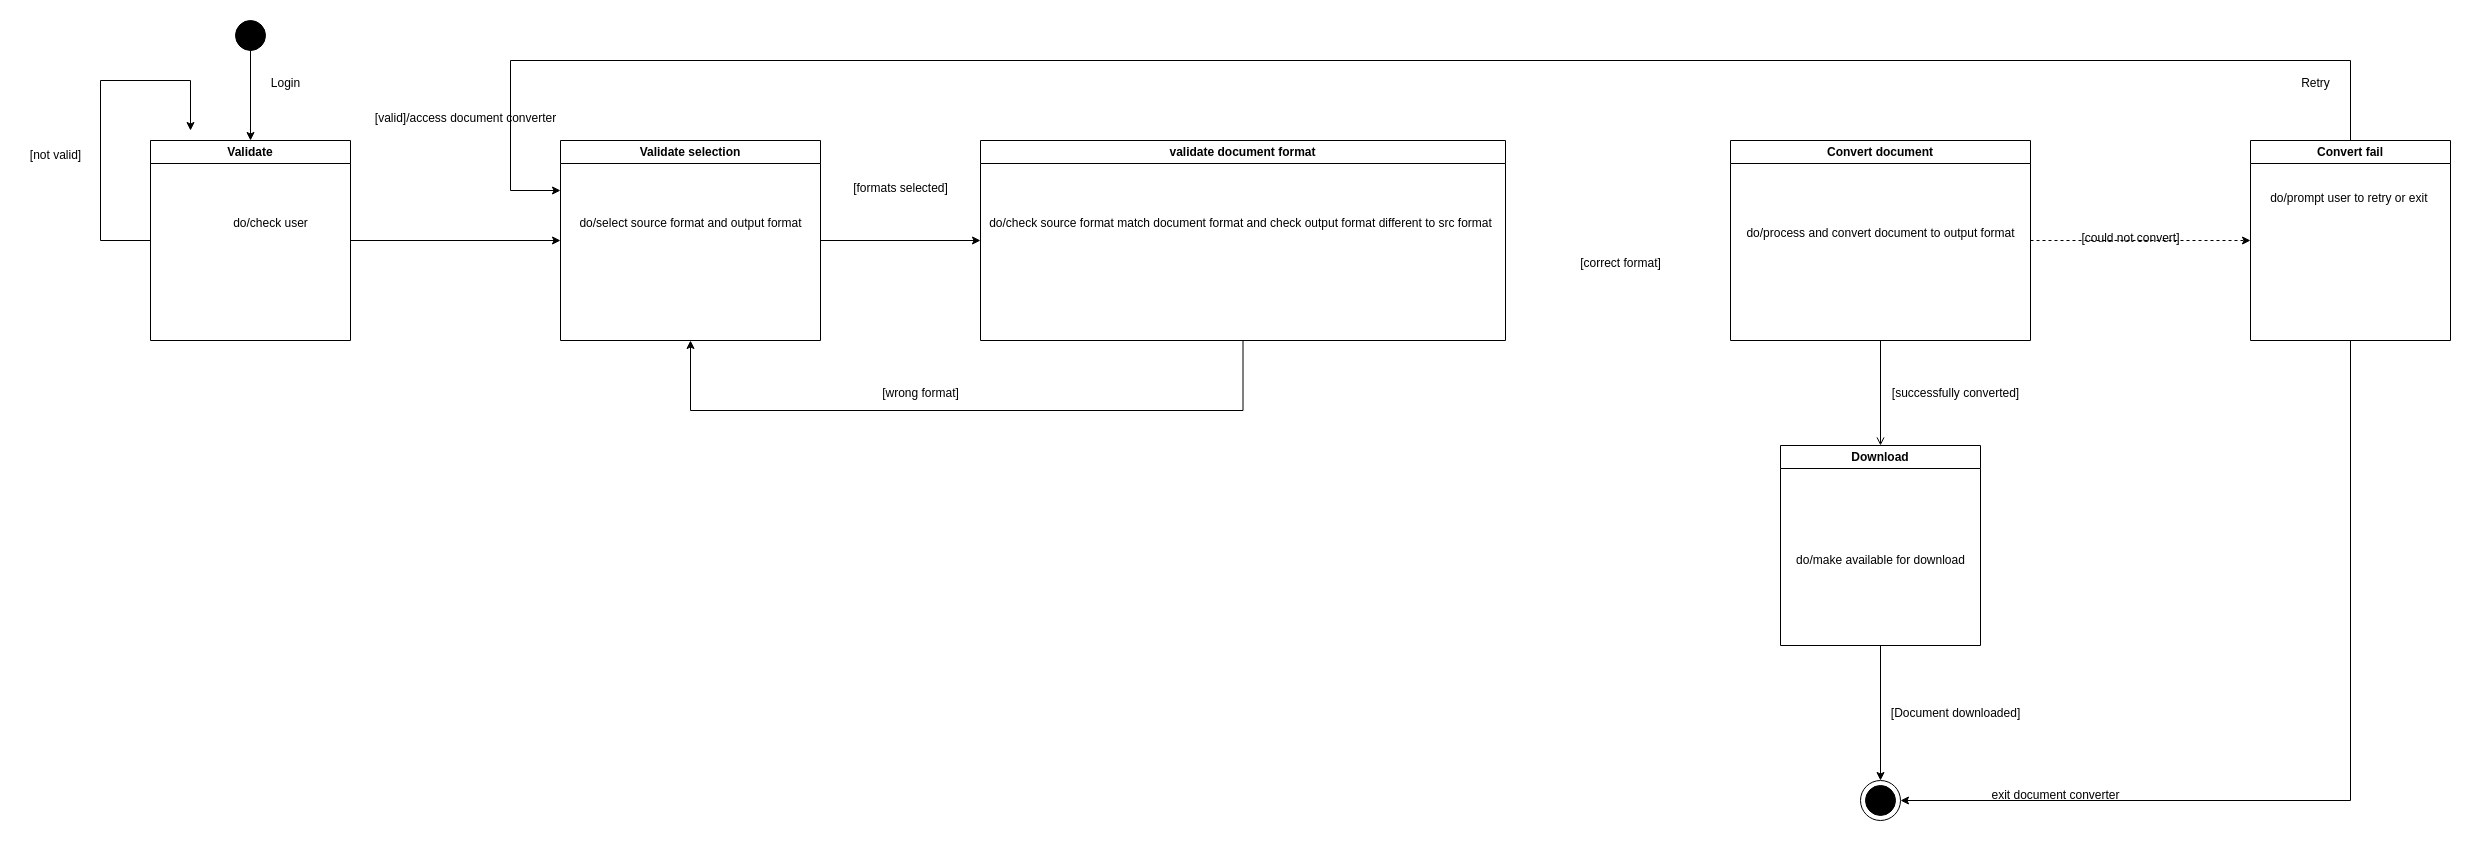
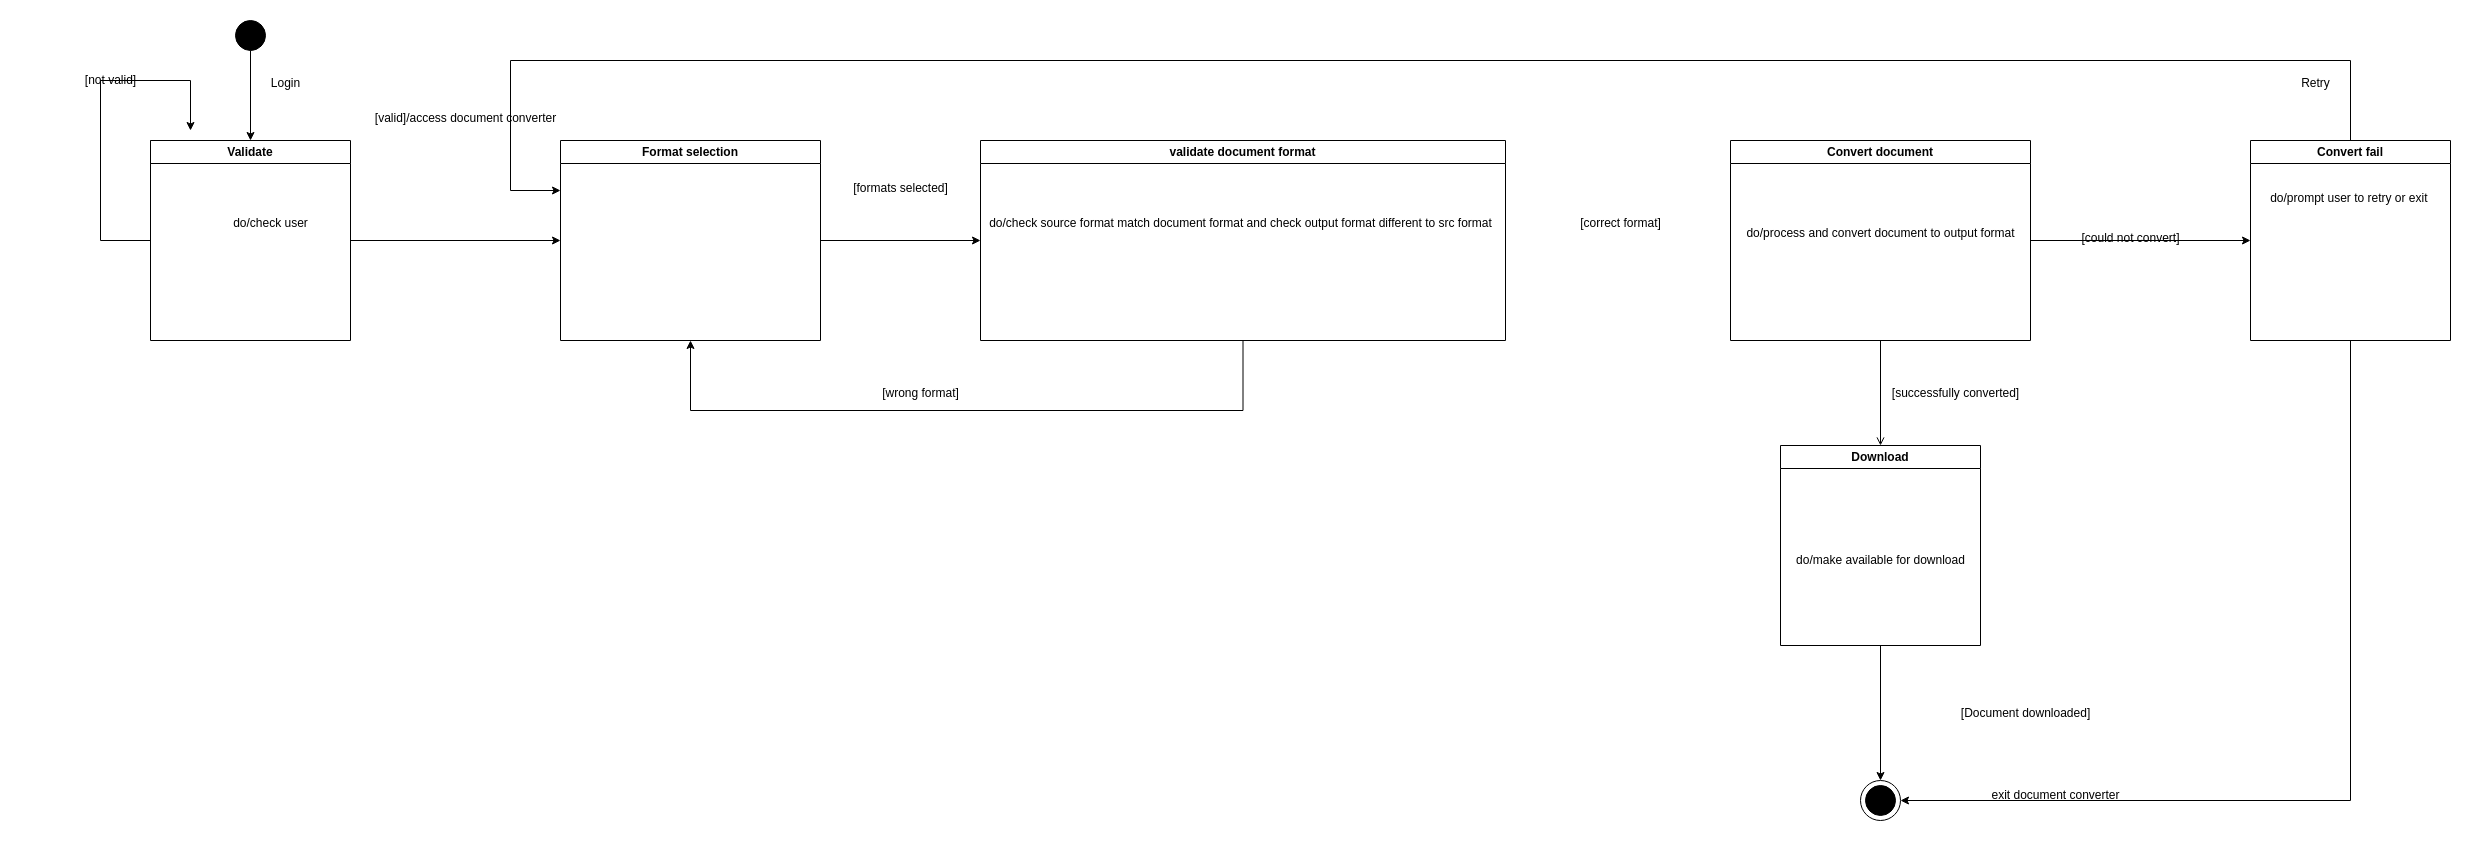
(691, 153) -> (691, 153)
(56, 156) -> (111, 81)
(691, 224) -> none
(2137, 241) -> (2137, 241)
(1621, 264) -> (1621, 224)
(1956, 714) -> (2026, 714)
